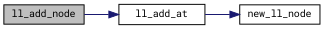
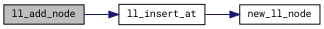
(162, 14) -> (162, 14)
